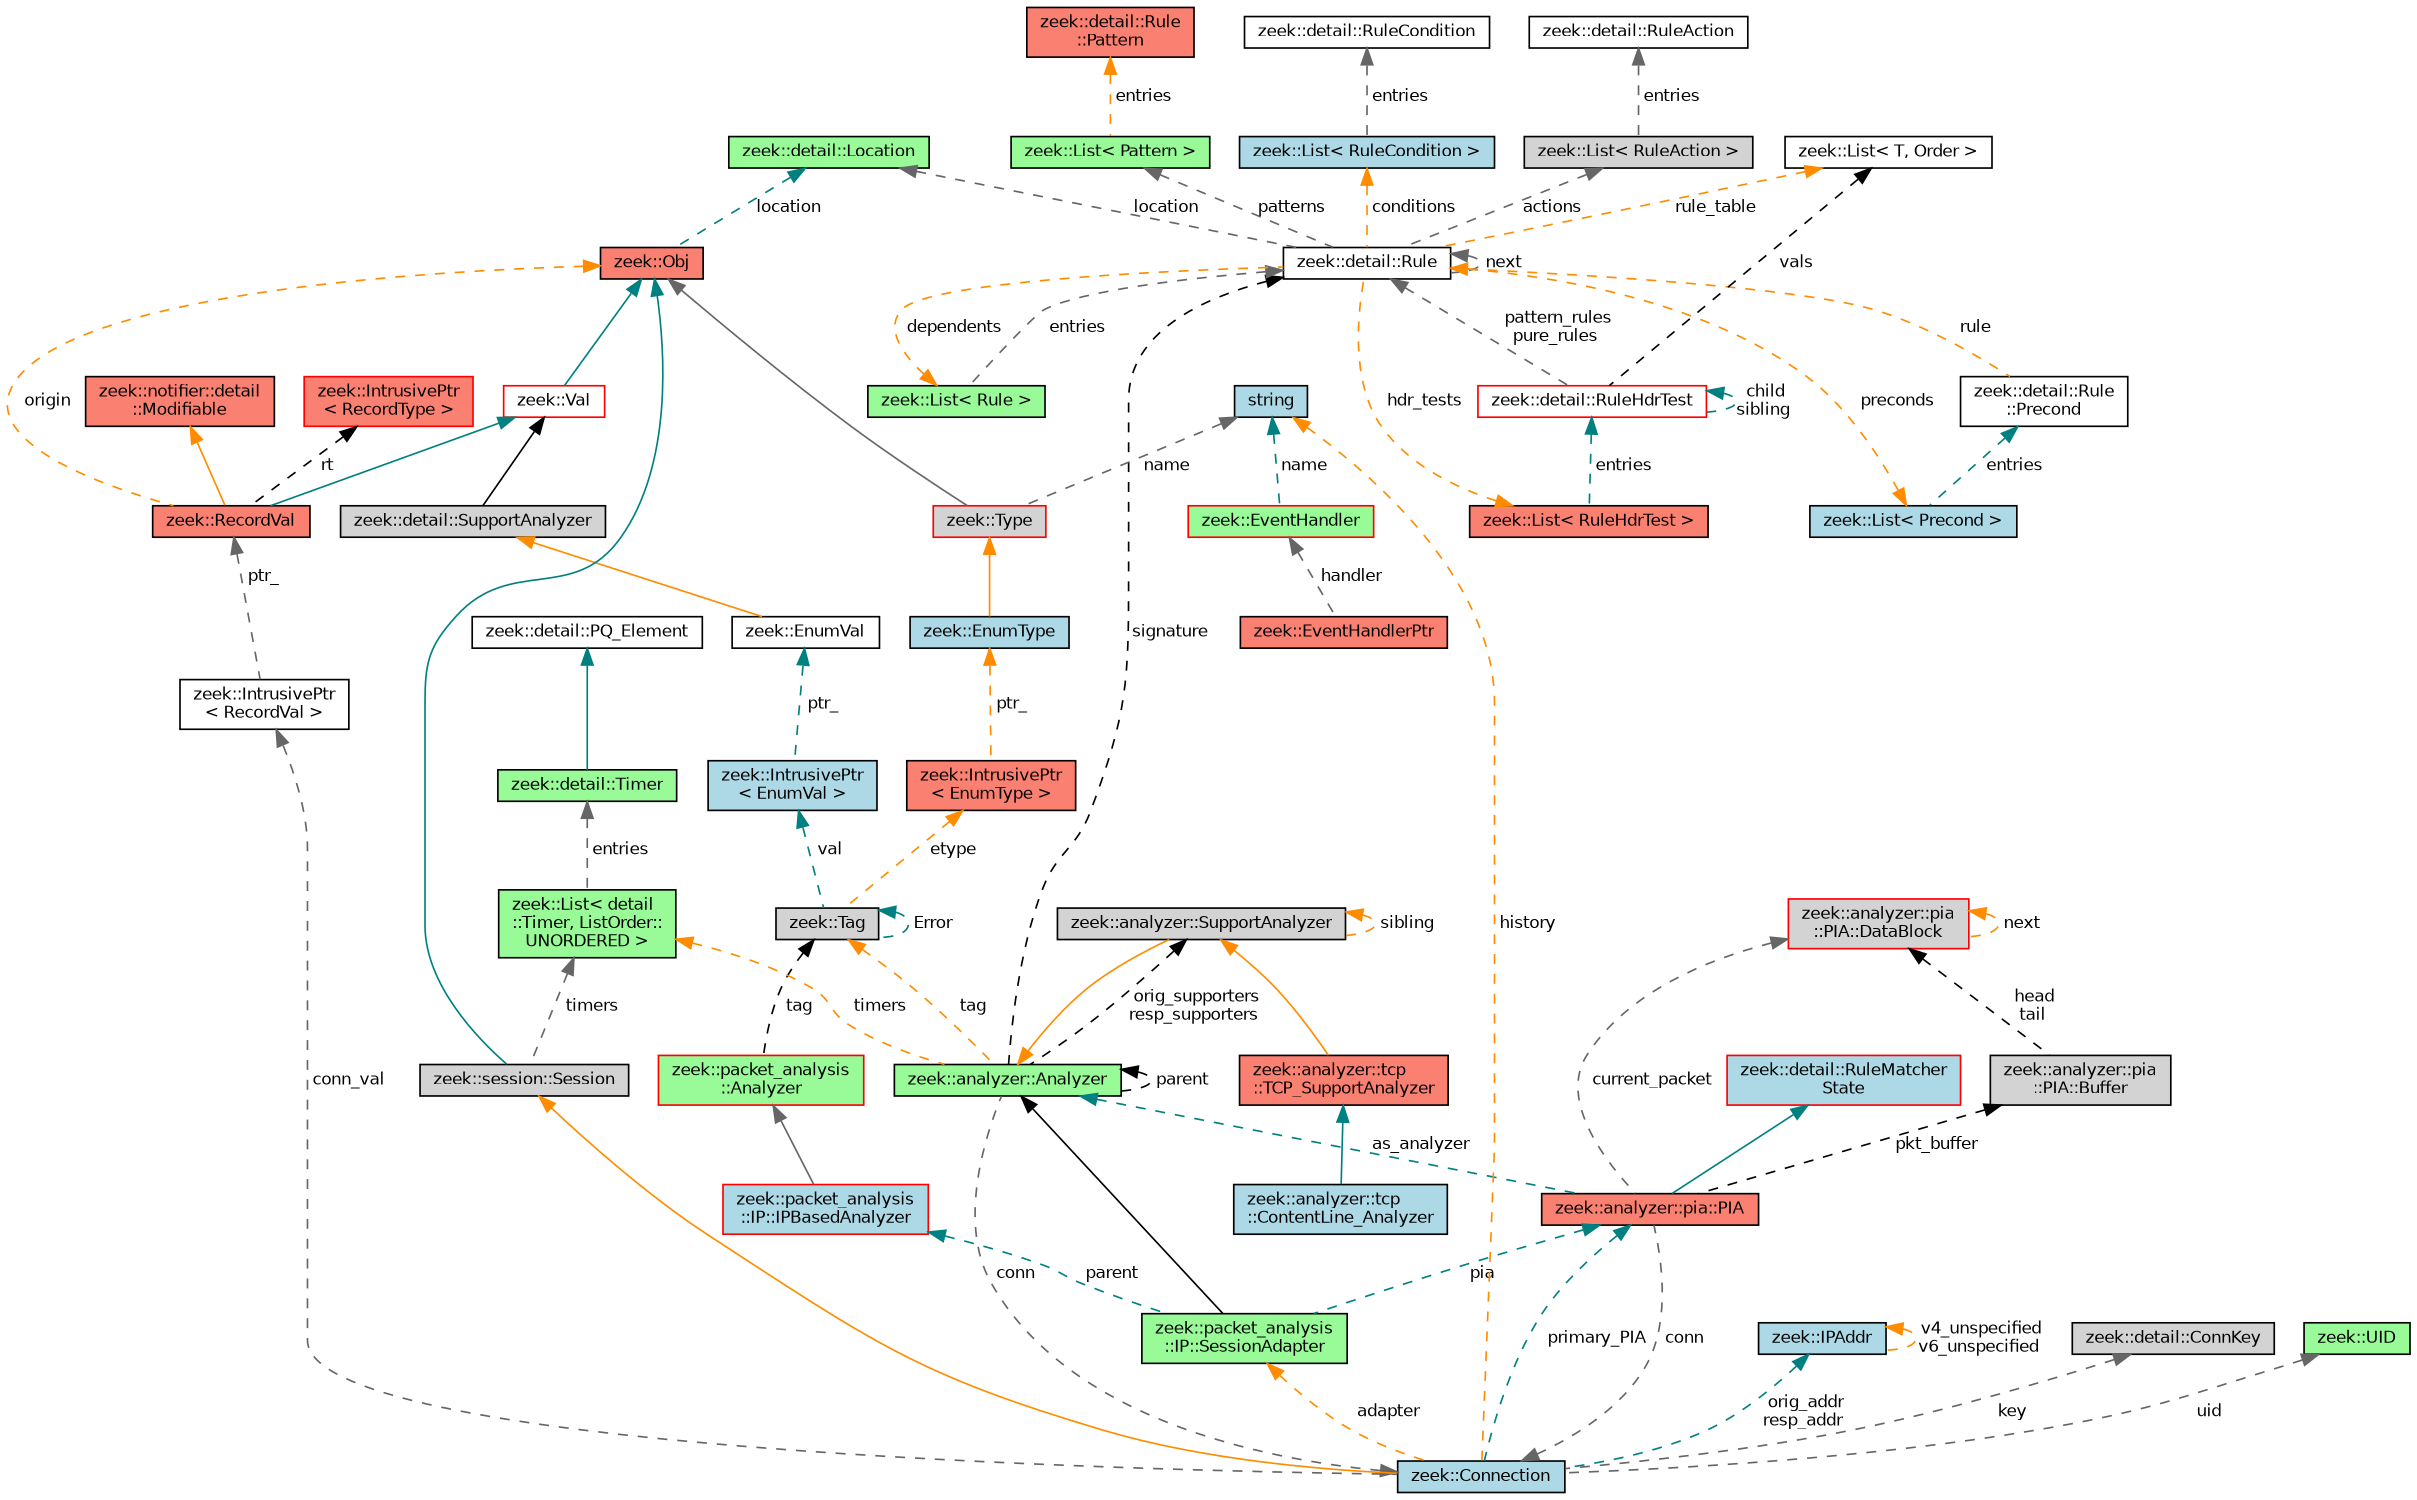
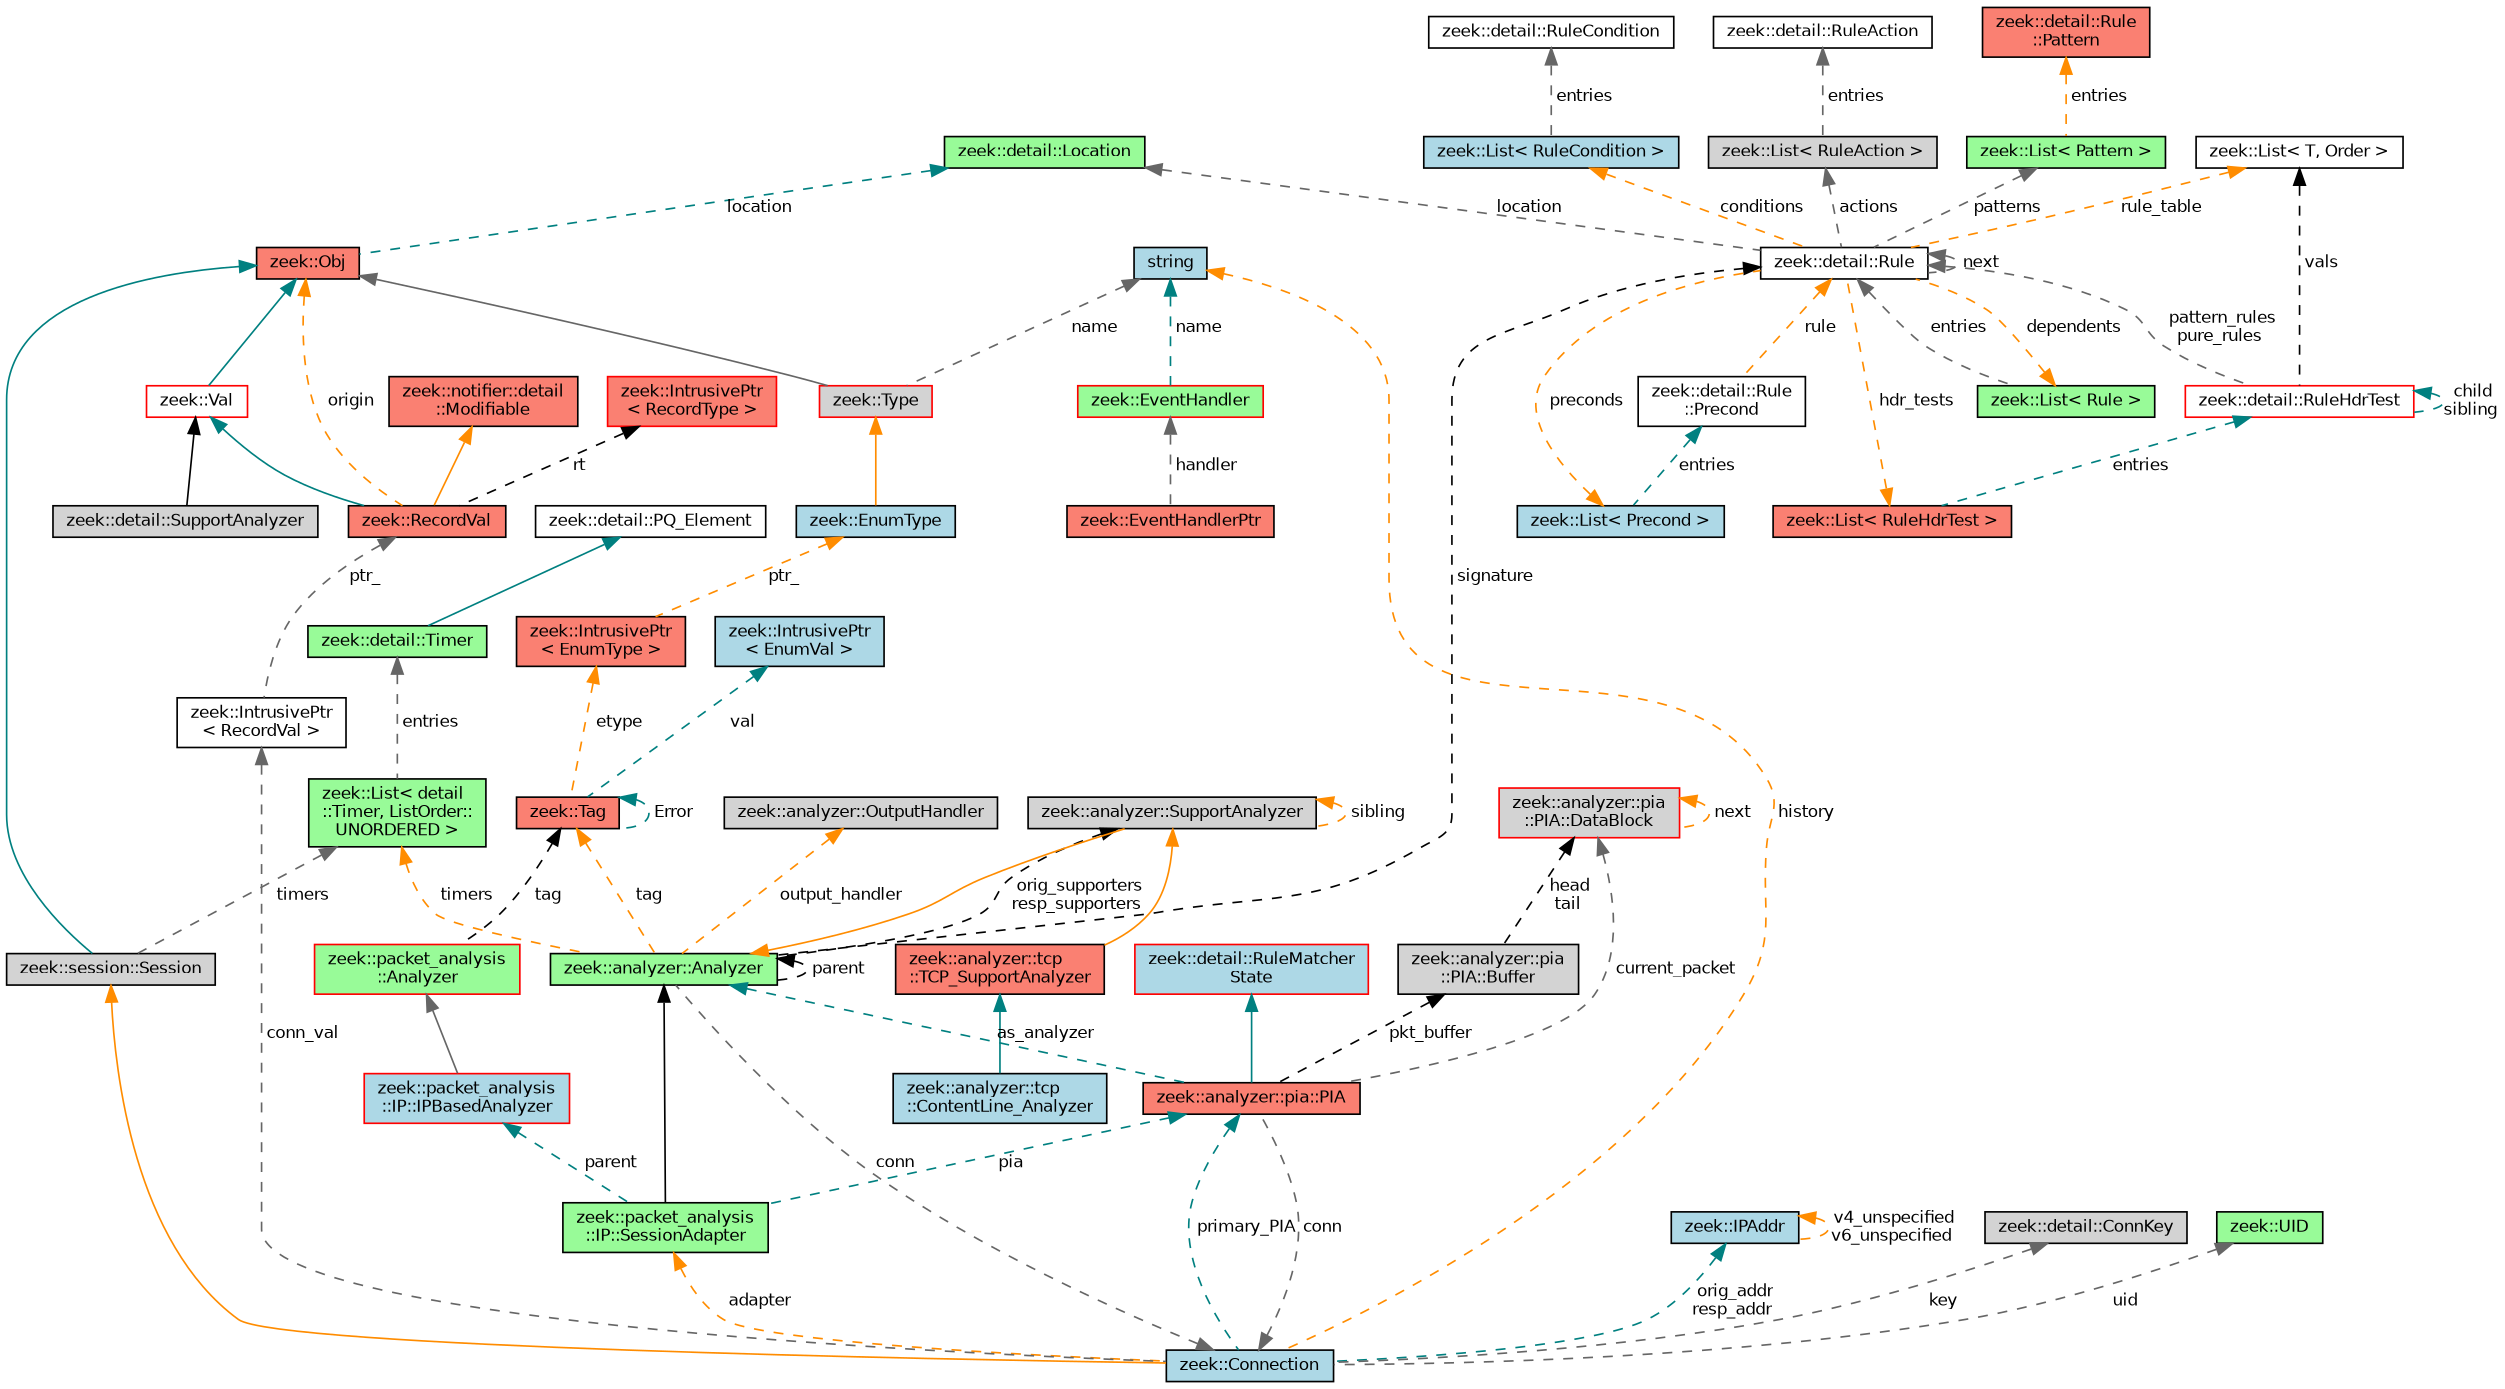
(806, 632) -> none
none -> (861, 813)
(827, 924) -> (568, 813)
